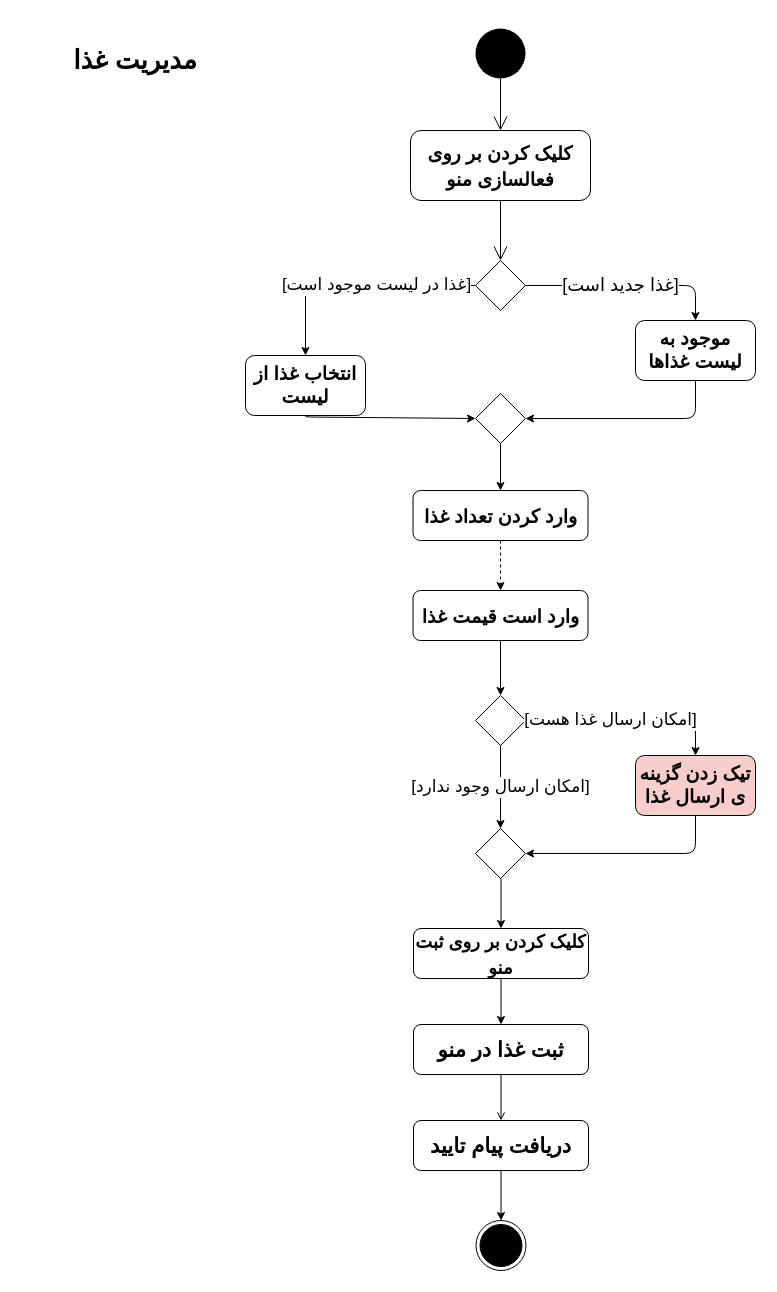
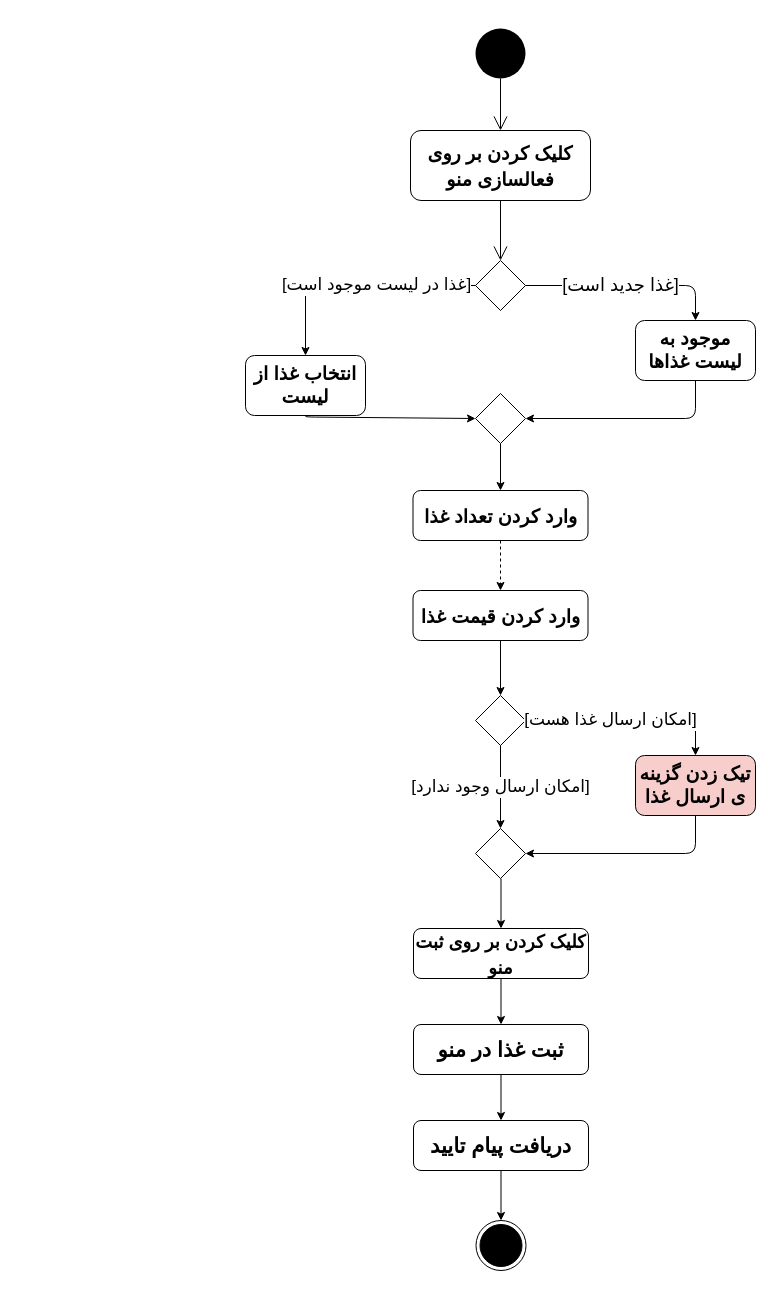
(136, 61) -> none
(501, 616) -> (501, 616)
(501, 1113) -> (501, 1112)
